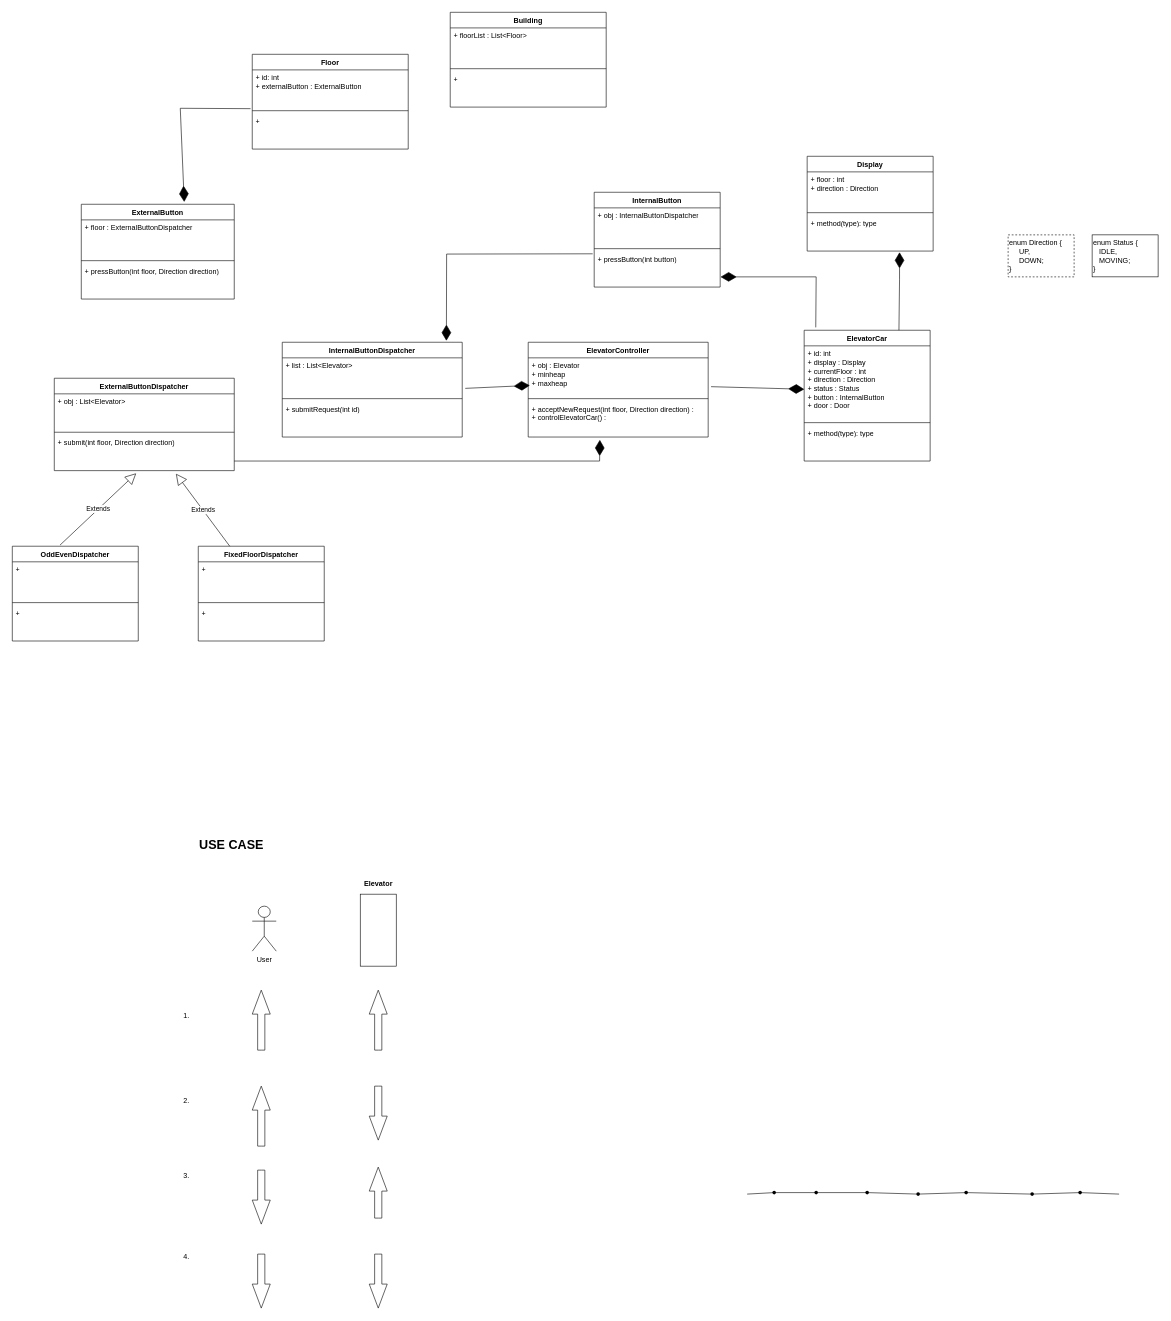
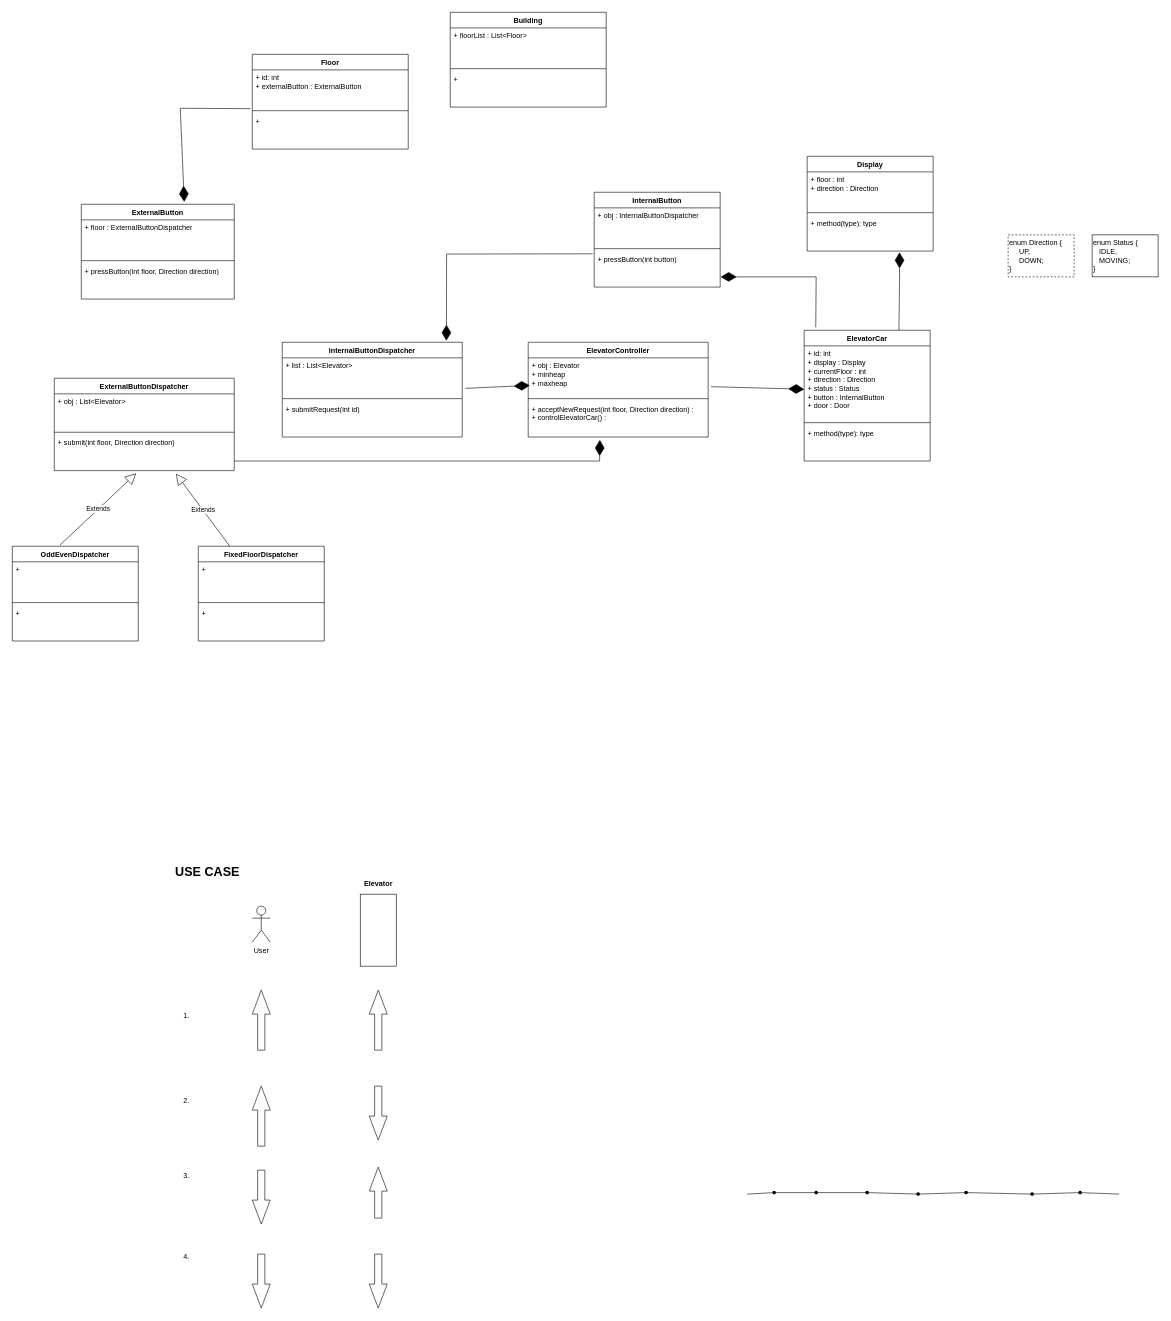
(231, 845) -> (207, 872)
(264, 929) -> (261, 924)
